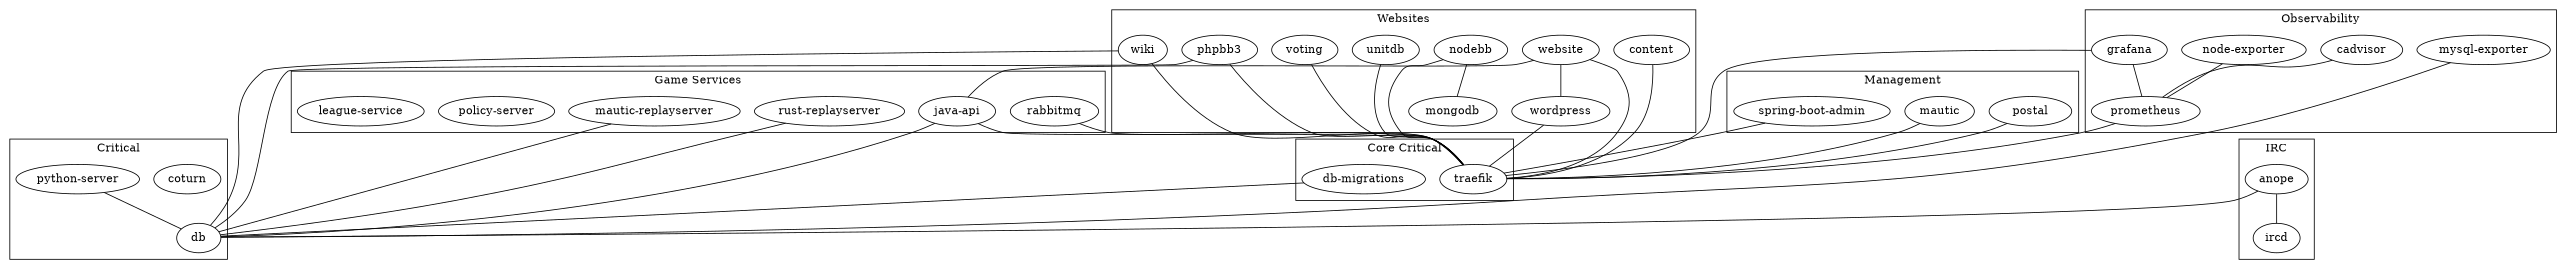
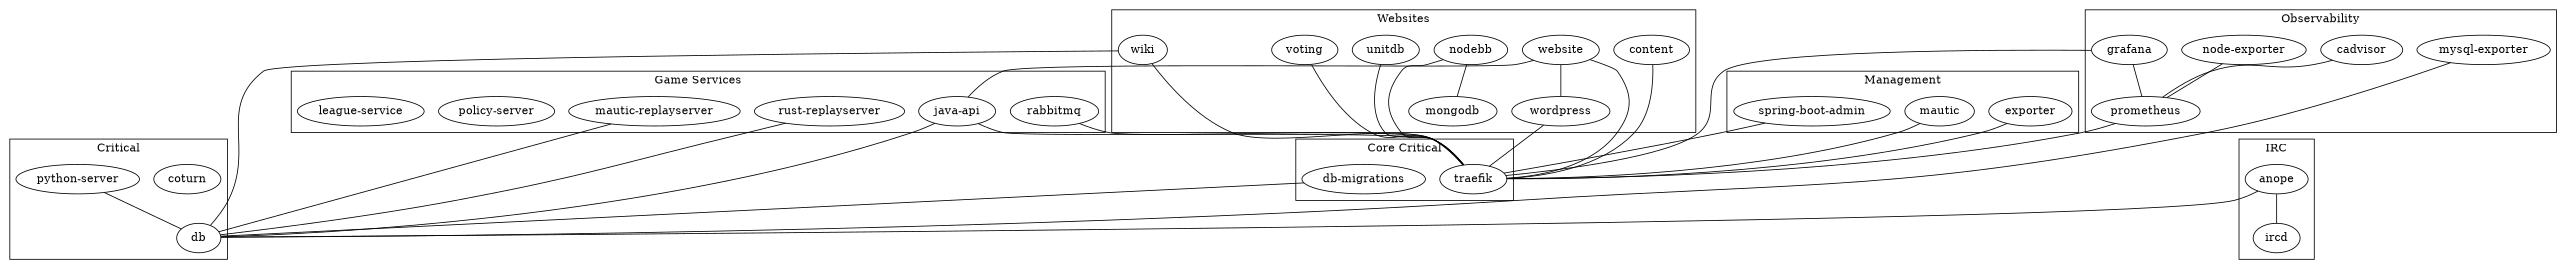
(1220, 50) -> none
(2030, 111) -> (2030, 111)
